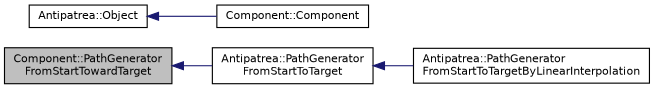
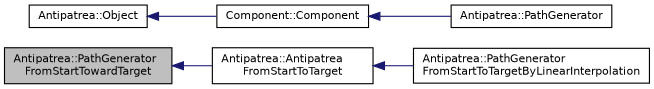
none -> (531, 16)
(88, 66) -> (88, 66)
(293, 66) -> (293, 66)
